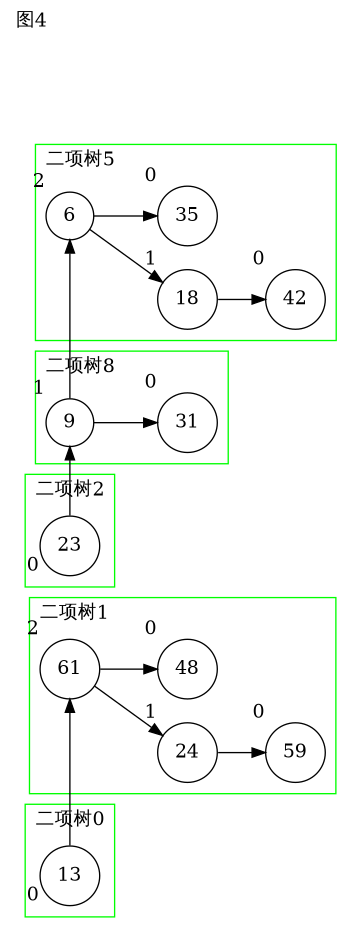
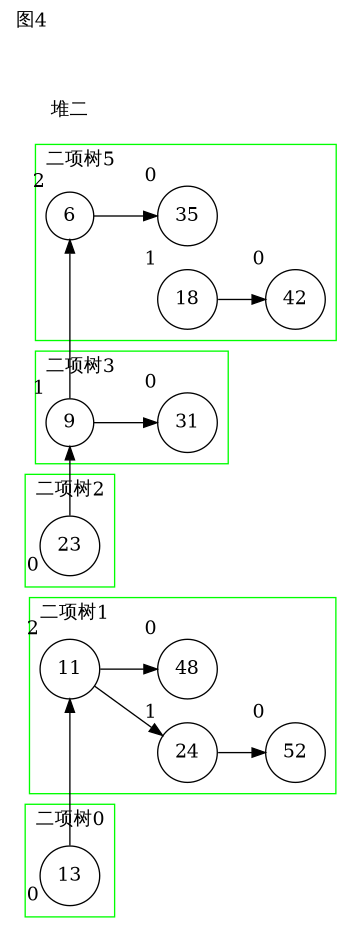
none -> (70, 110)
(121, 252) -> none
(80, 366) -> (80, 366)
(70, 669) -> (70, 669)
(295, 753) -> (295, 753)
